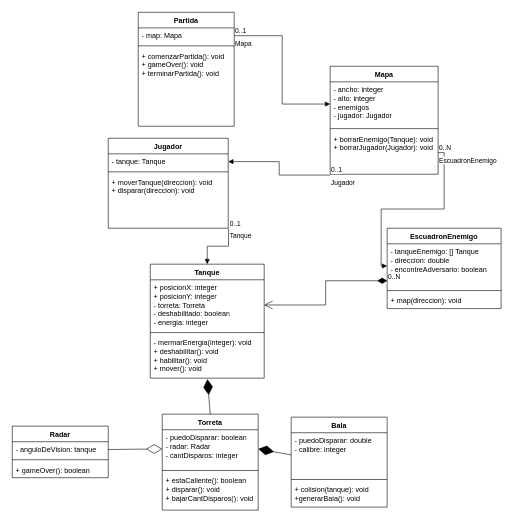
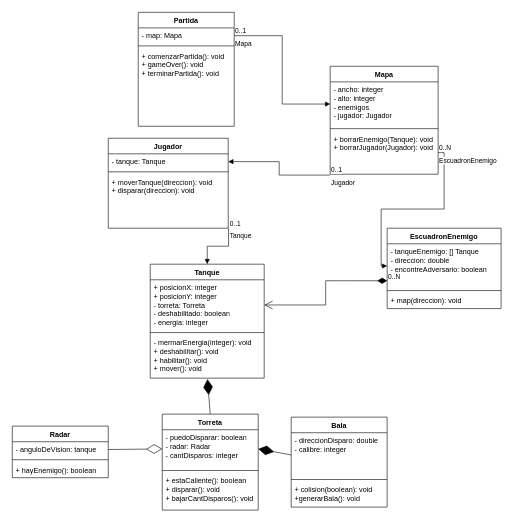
(337, 446) -> (340, 450)
(54, 471) -> (58, 471)
(337, 495) -> (338, 495)
